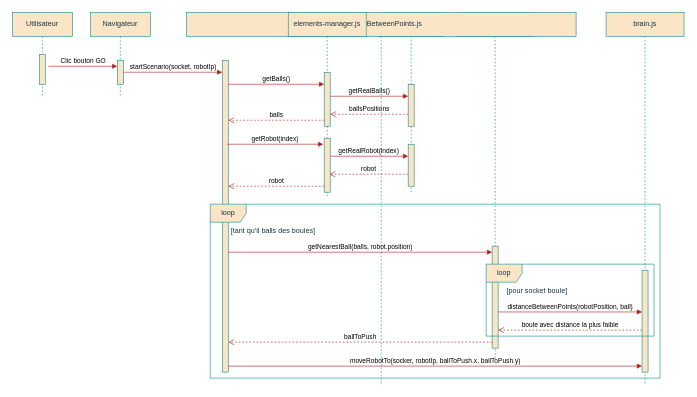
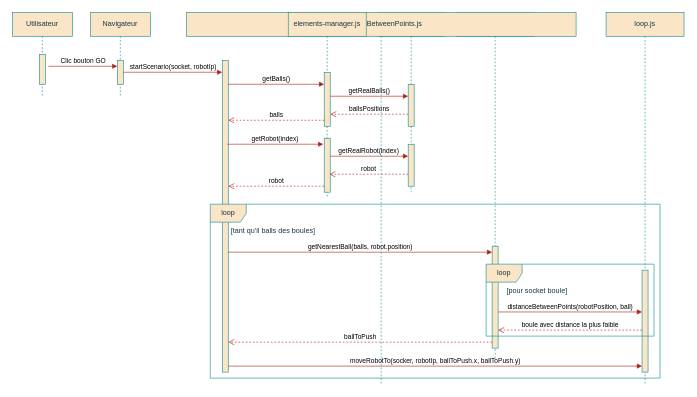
(645, 24) -> (645, 24)
